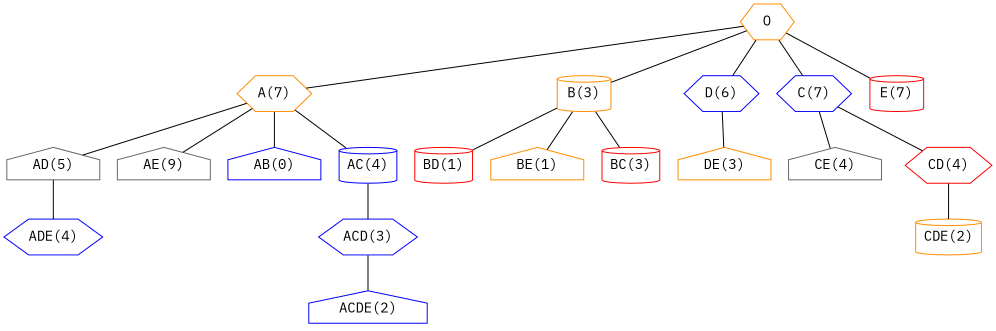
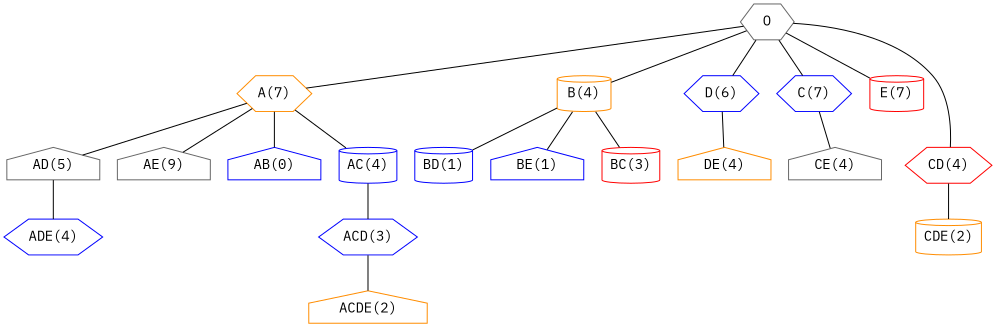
(767, 22) -> (767, 22)
(584, 94) -> (584, 94)
(880, 129) -> (903, 52)
(444, 165) -> (444, 165)
(537, 165) -> (537, 165)
(724, 165) -> (724, 165)
(368, 309) -> (368, 309)
